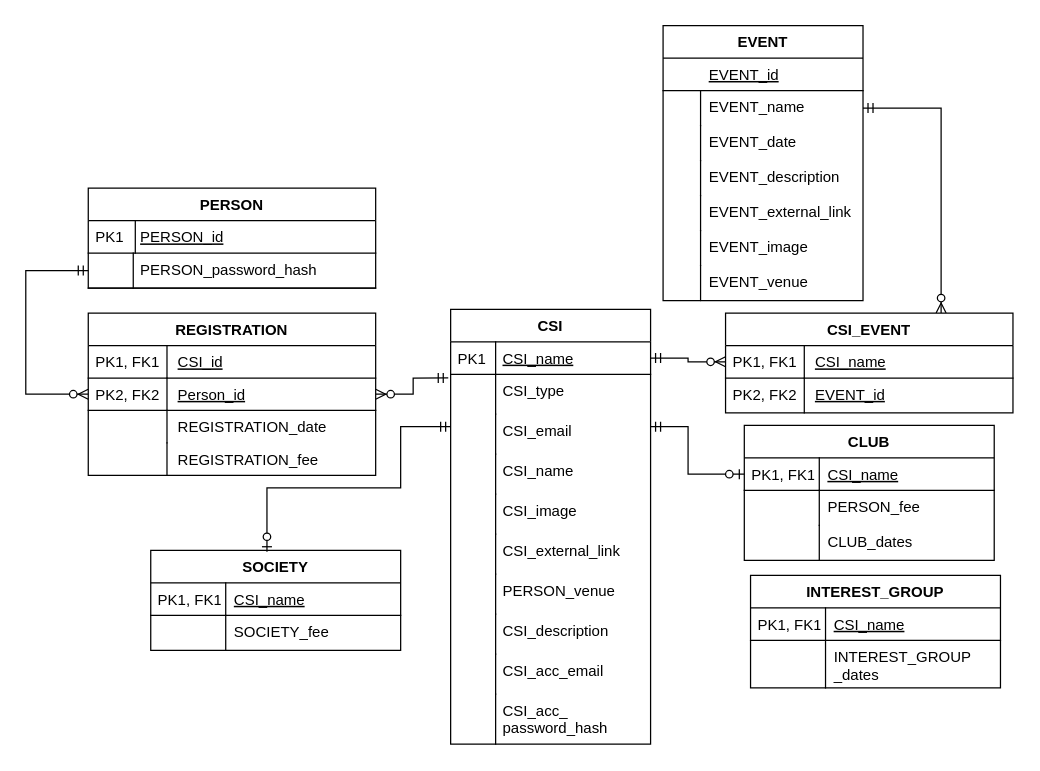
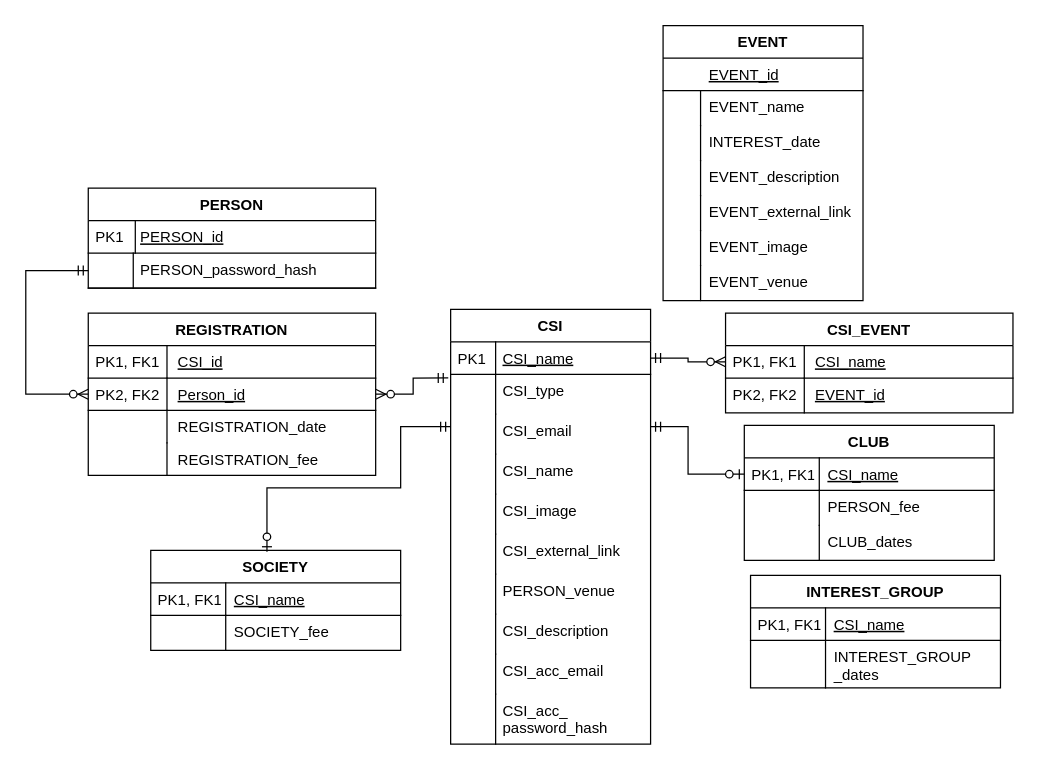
(751, 143) -> (763, 143)
(941, 173) -> none
